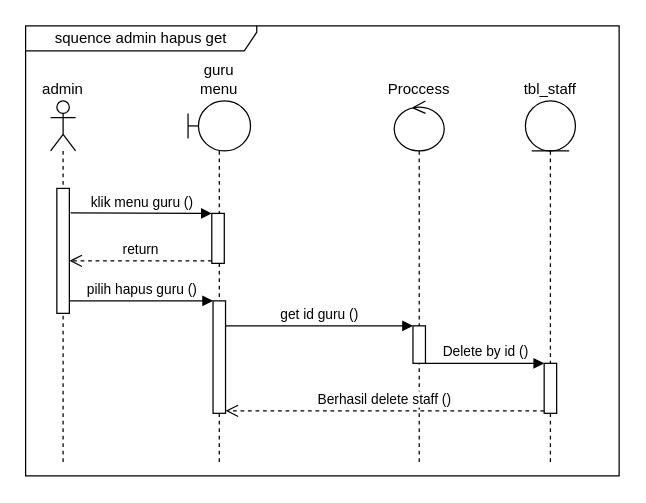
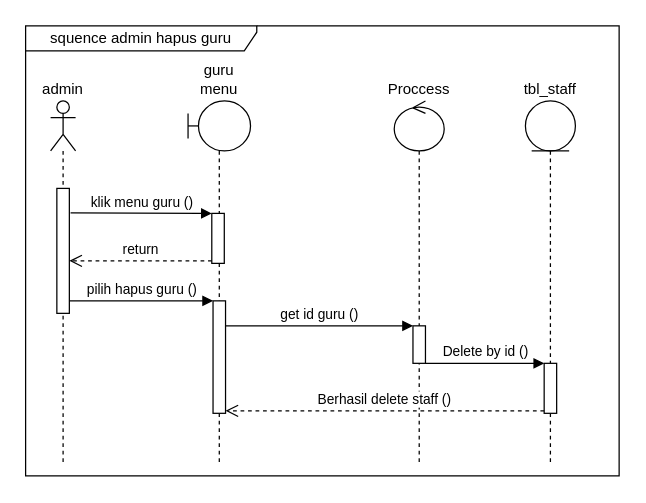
(141, 38) -> (141, 38)
